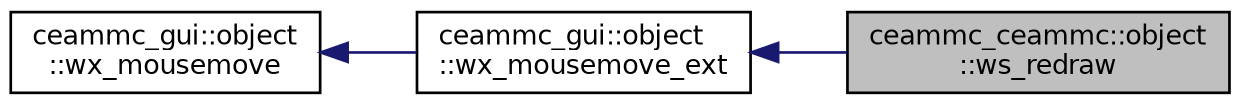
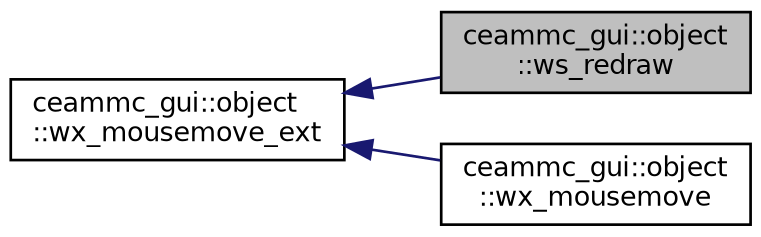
(382, 52) -> (406, 155)
(1038, 52) -> (596, 52)
